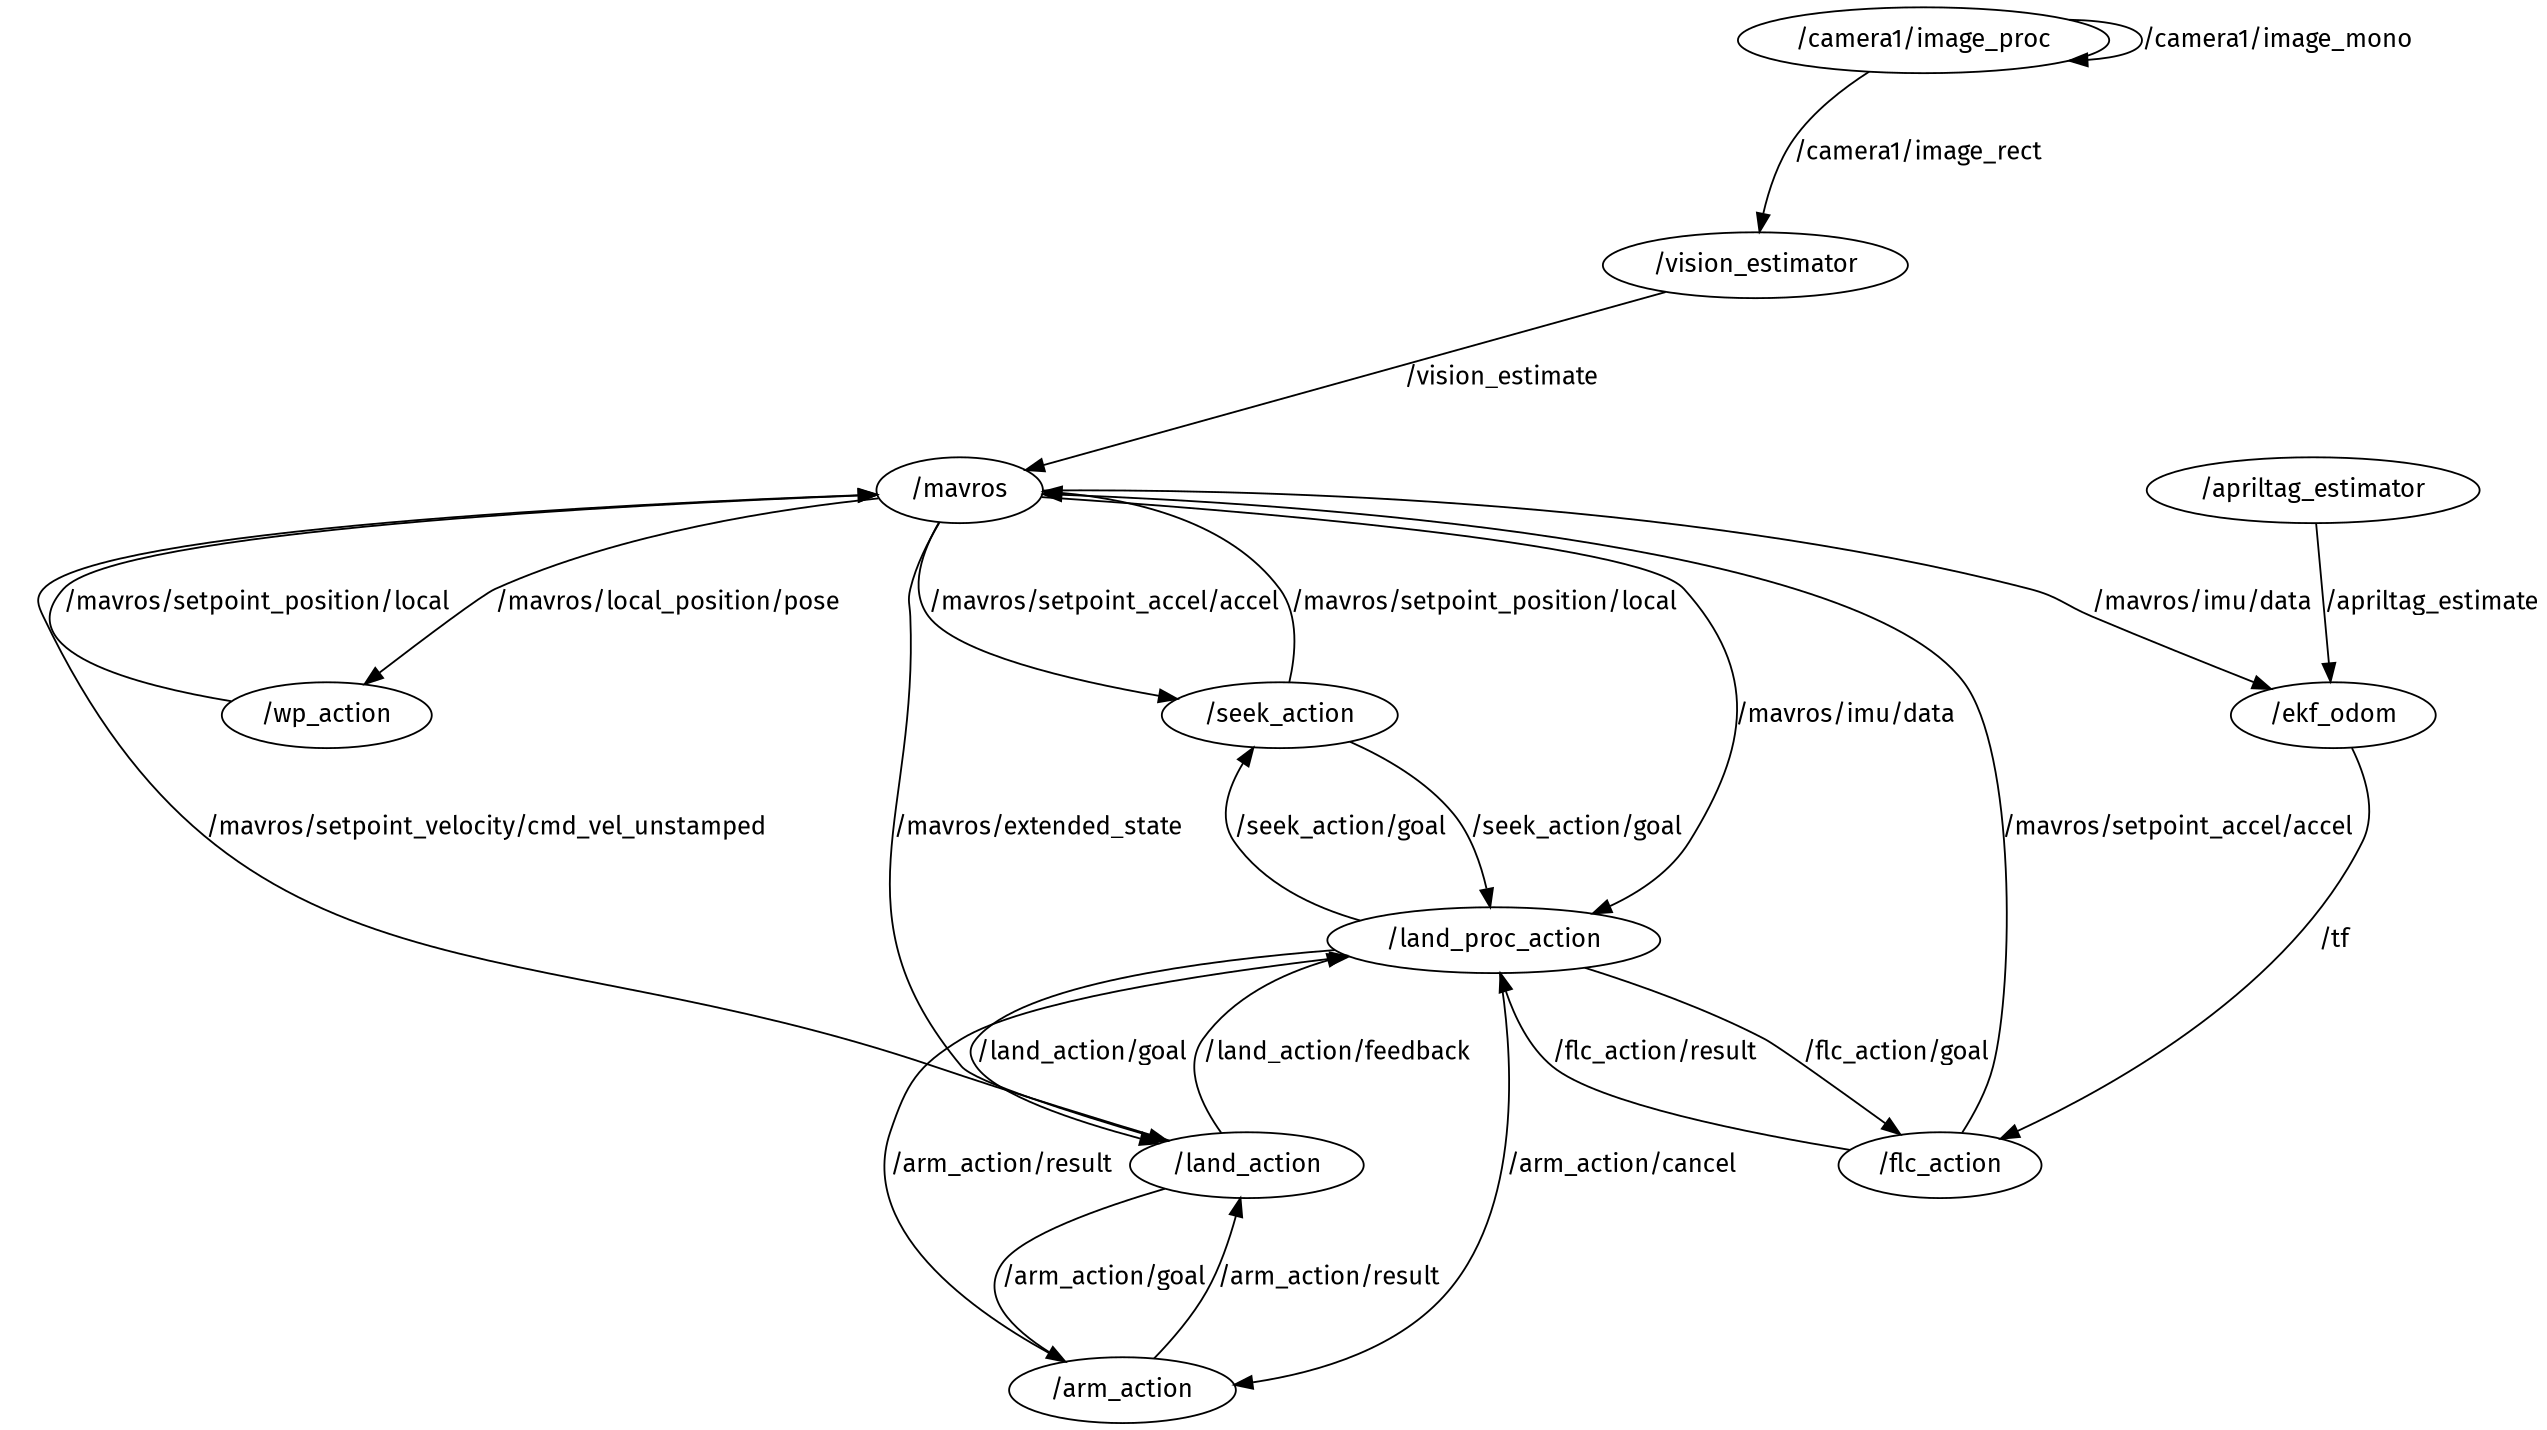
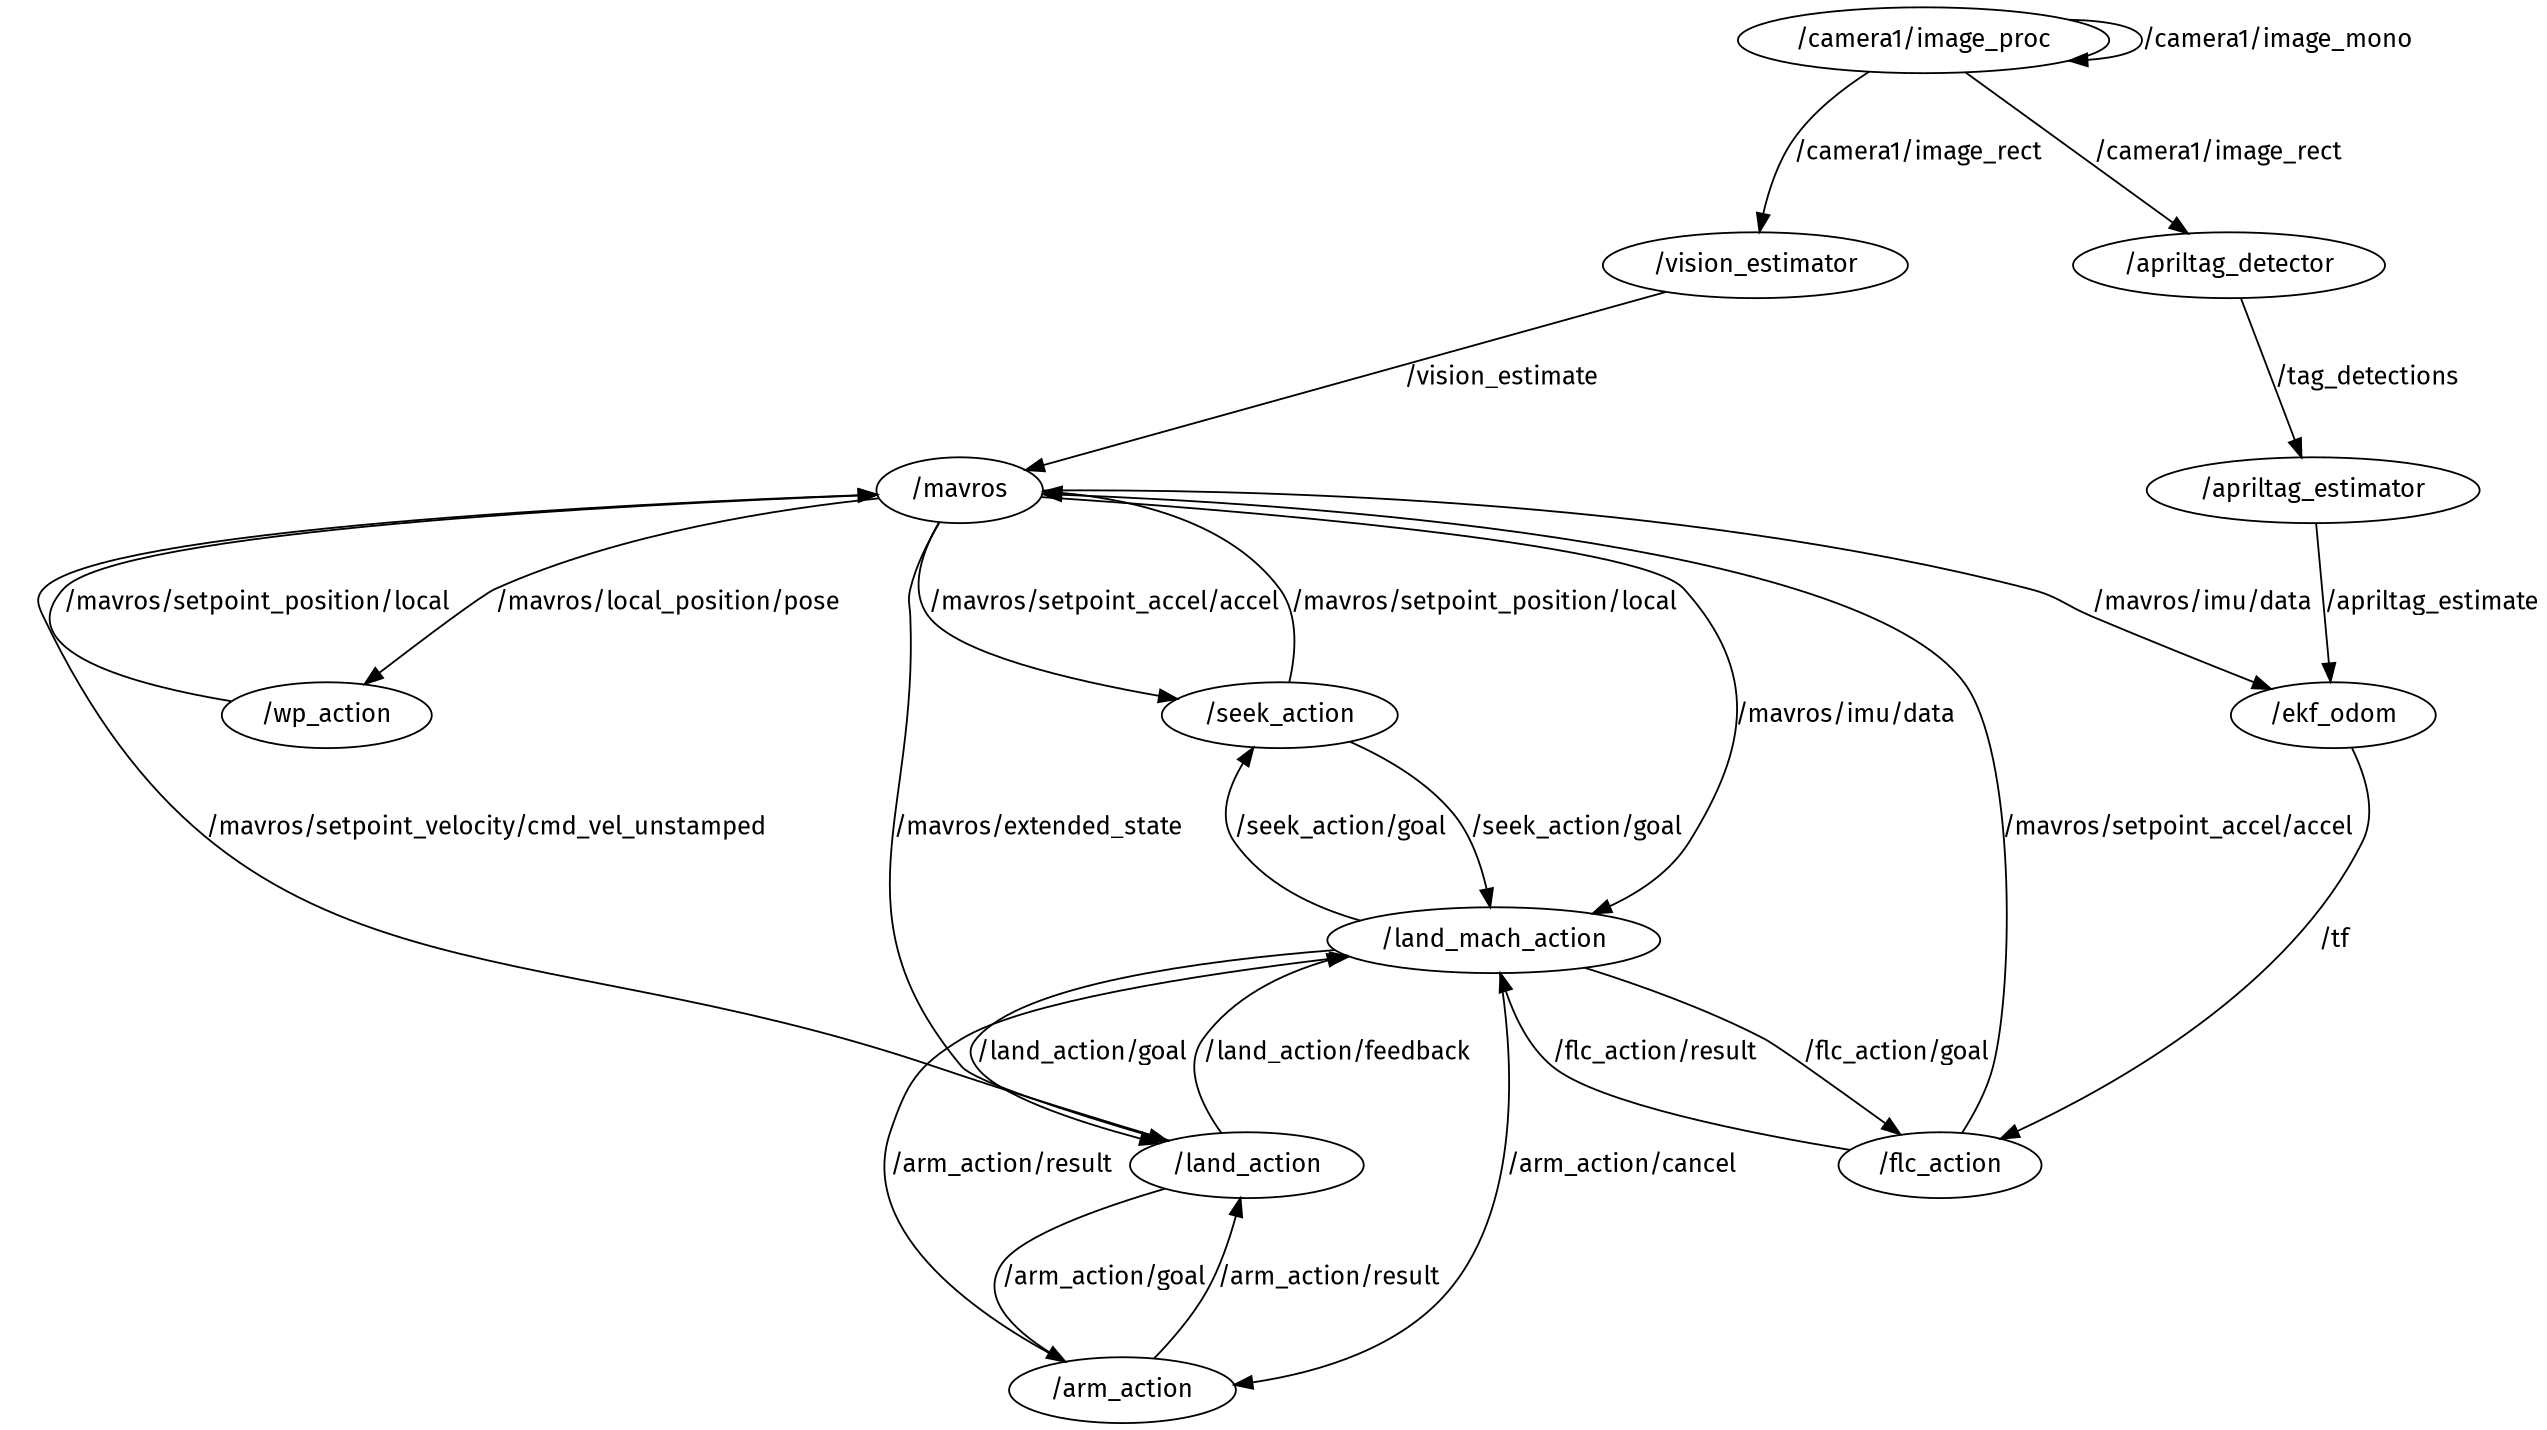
none -> (2229, 265)
(1494, 940) -> (1494, 940)
